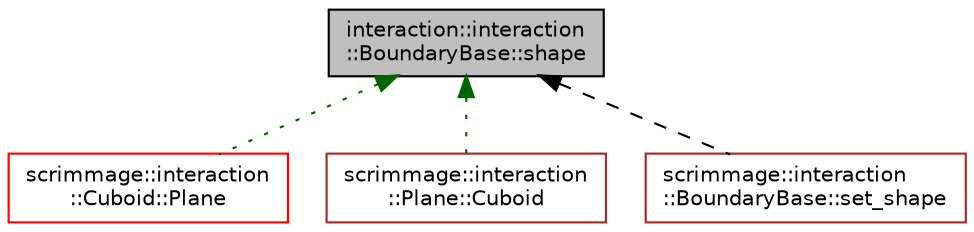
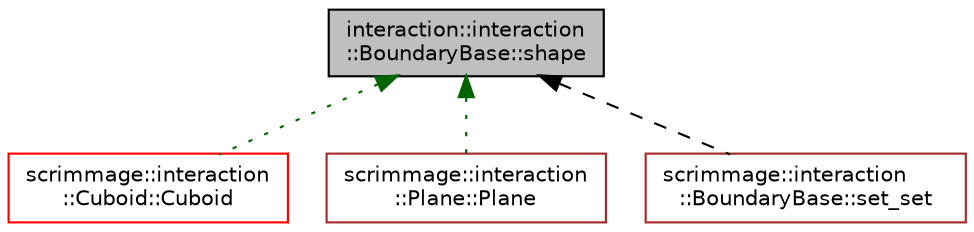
(148, 188) -> (148, 188)
(466, 188) -> (466, 188)
(806, 188) -> (806, 188)
